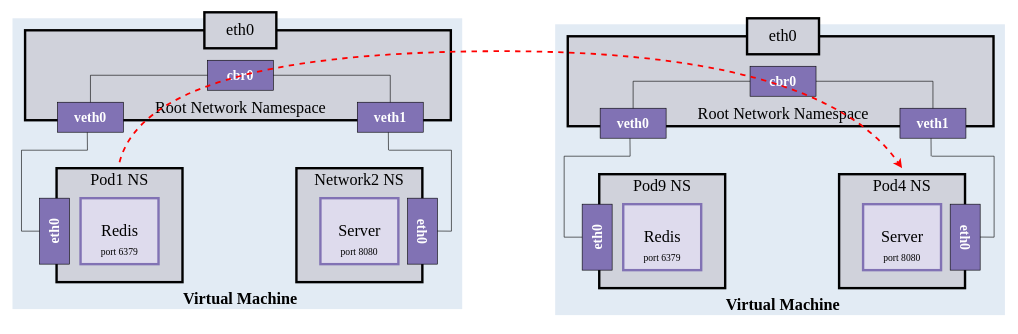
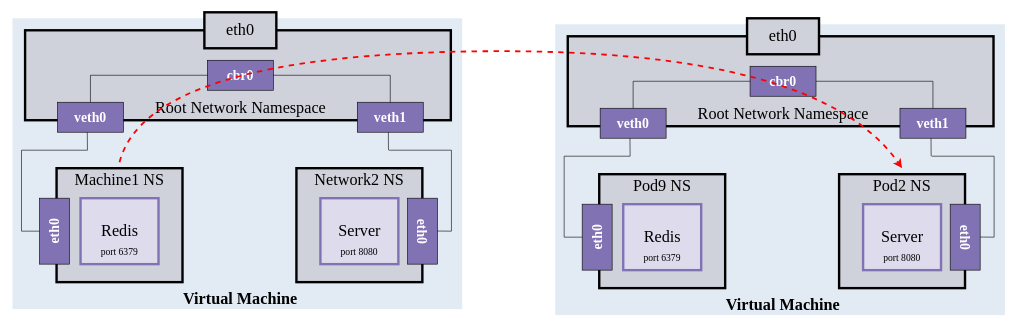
(119, 180) -> (119, 180)
(902, 186) -> (902, 186)
